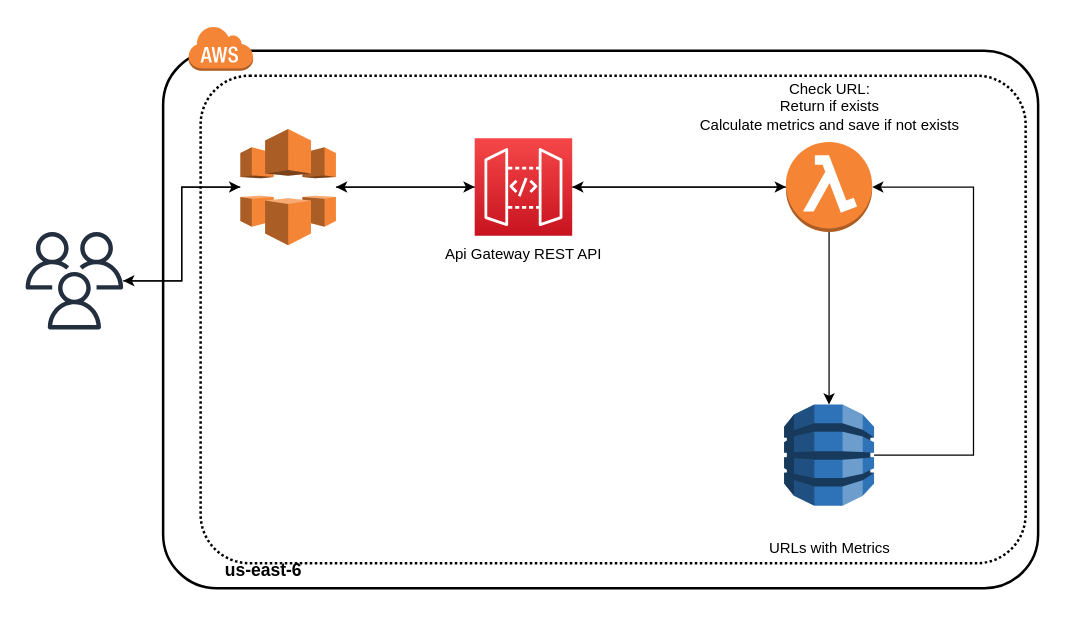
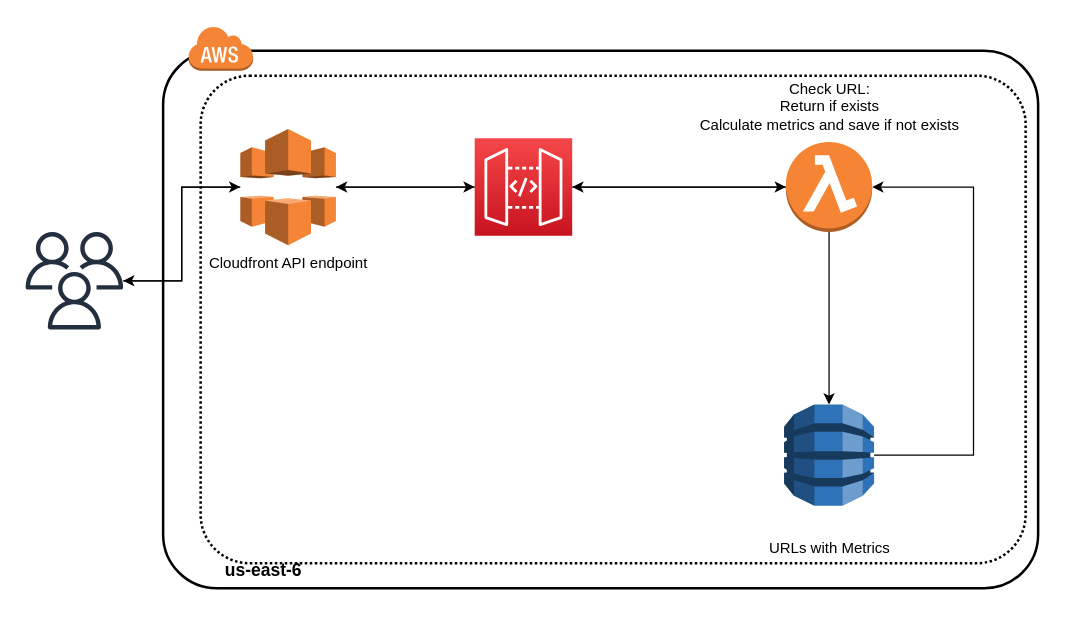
(523, 254) -> none
none -> (288, 263)
